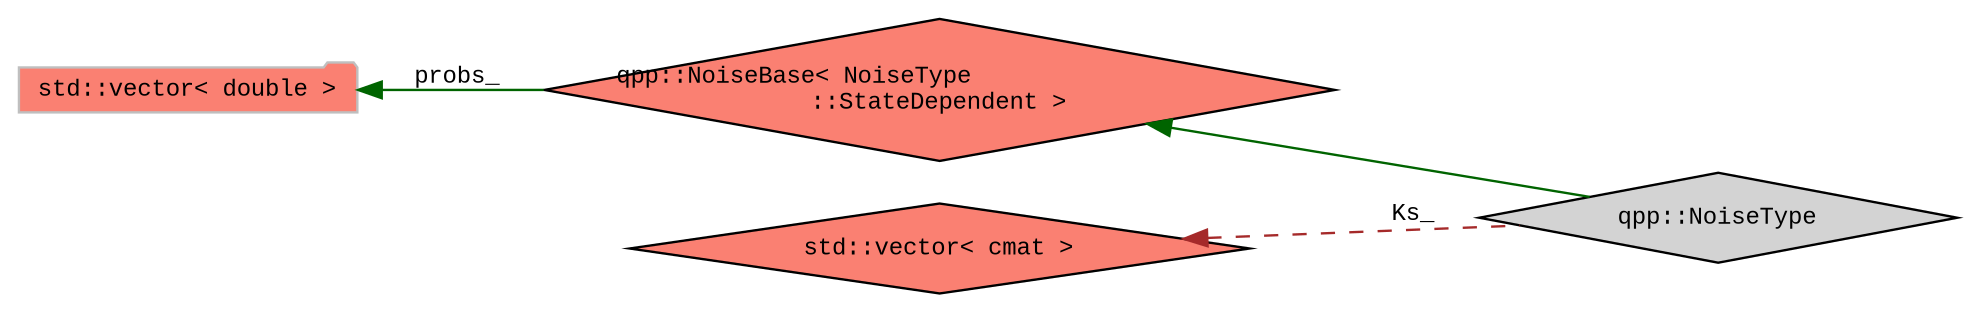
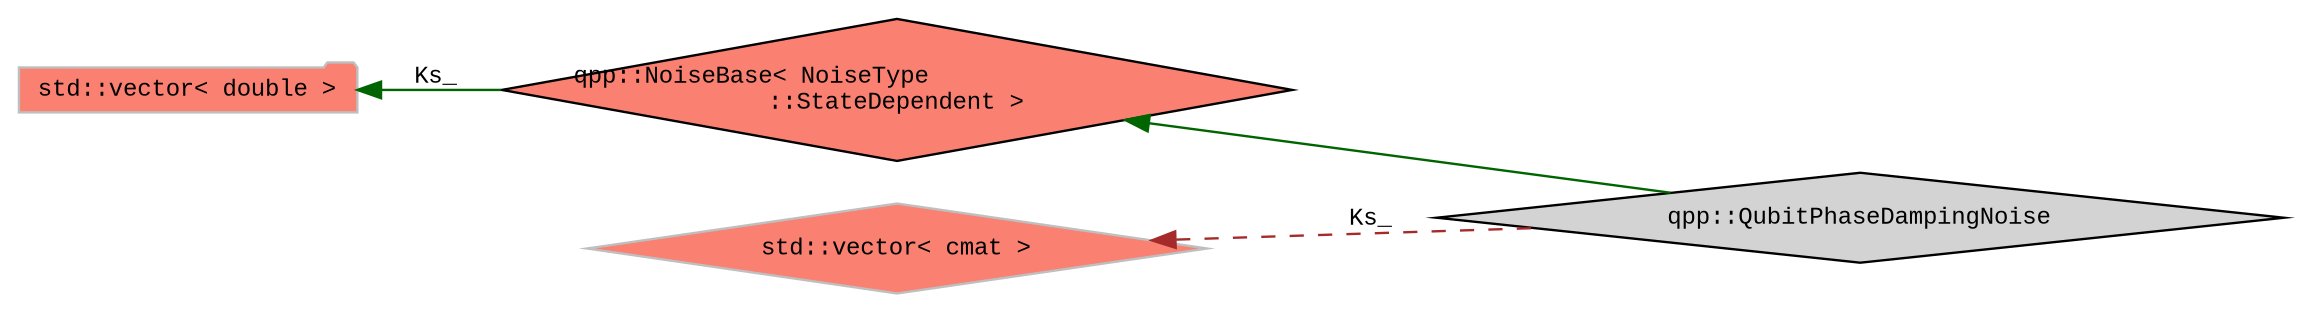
(451, 77) -> (430, 77)
(1718, 218) -> (1860, 218)
(940, 248) -> (897, 248)
